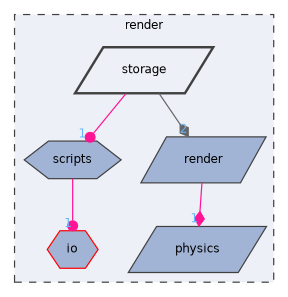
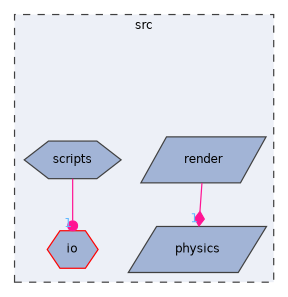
(144, 26) -> (144, 26)
(144, 70) -> none
